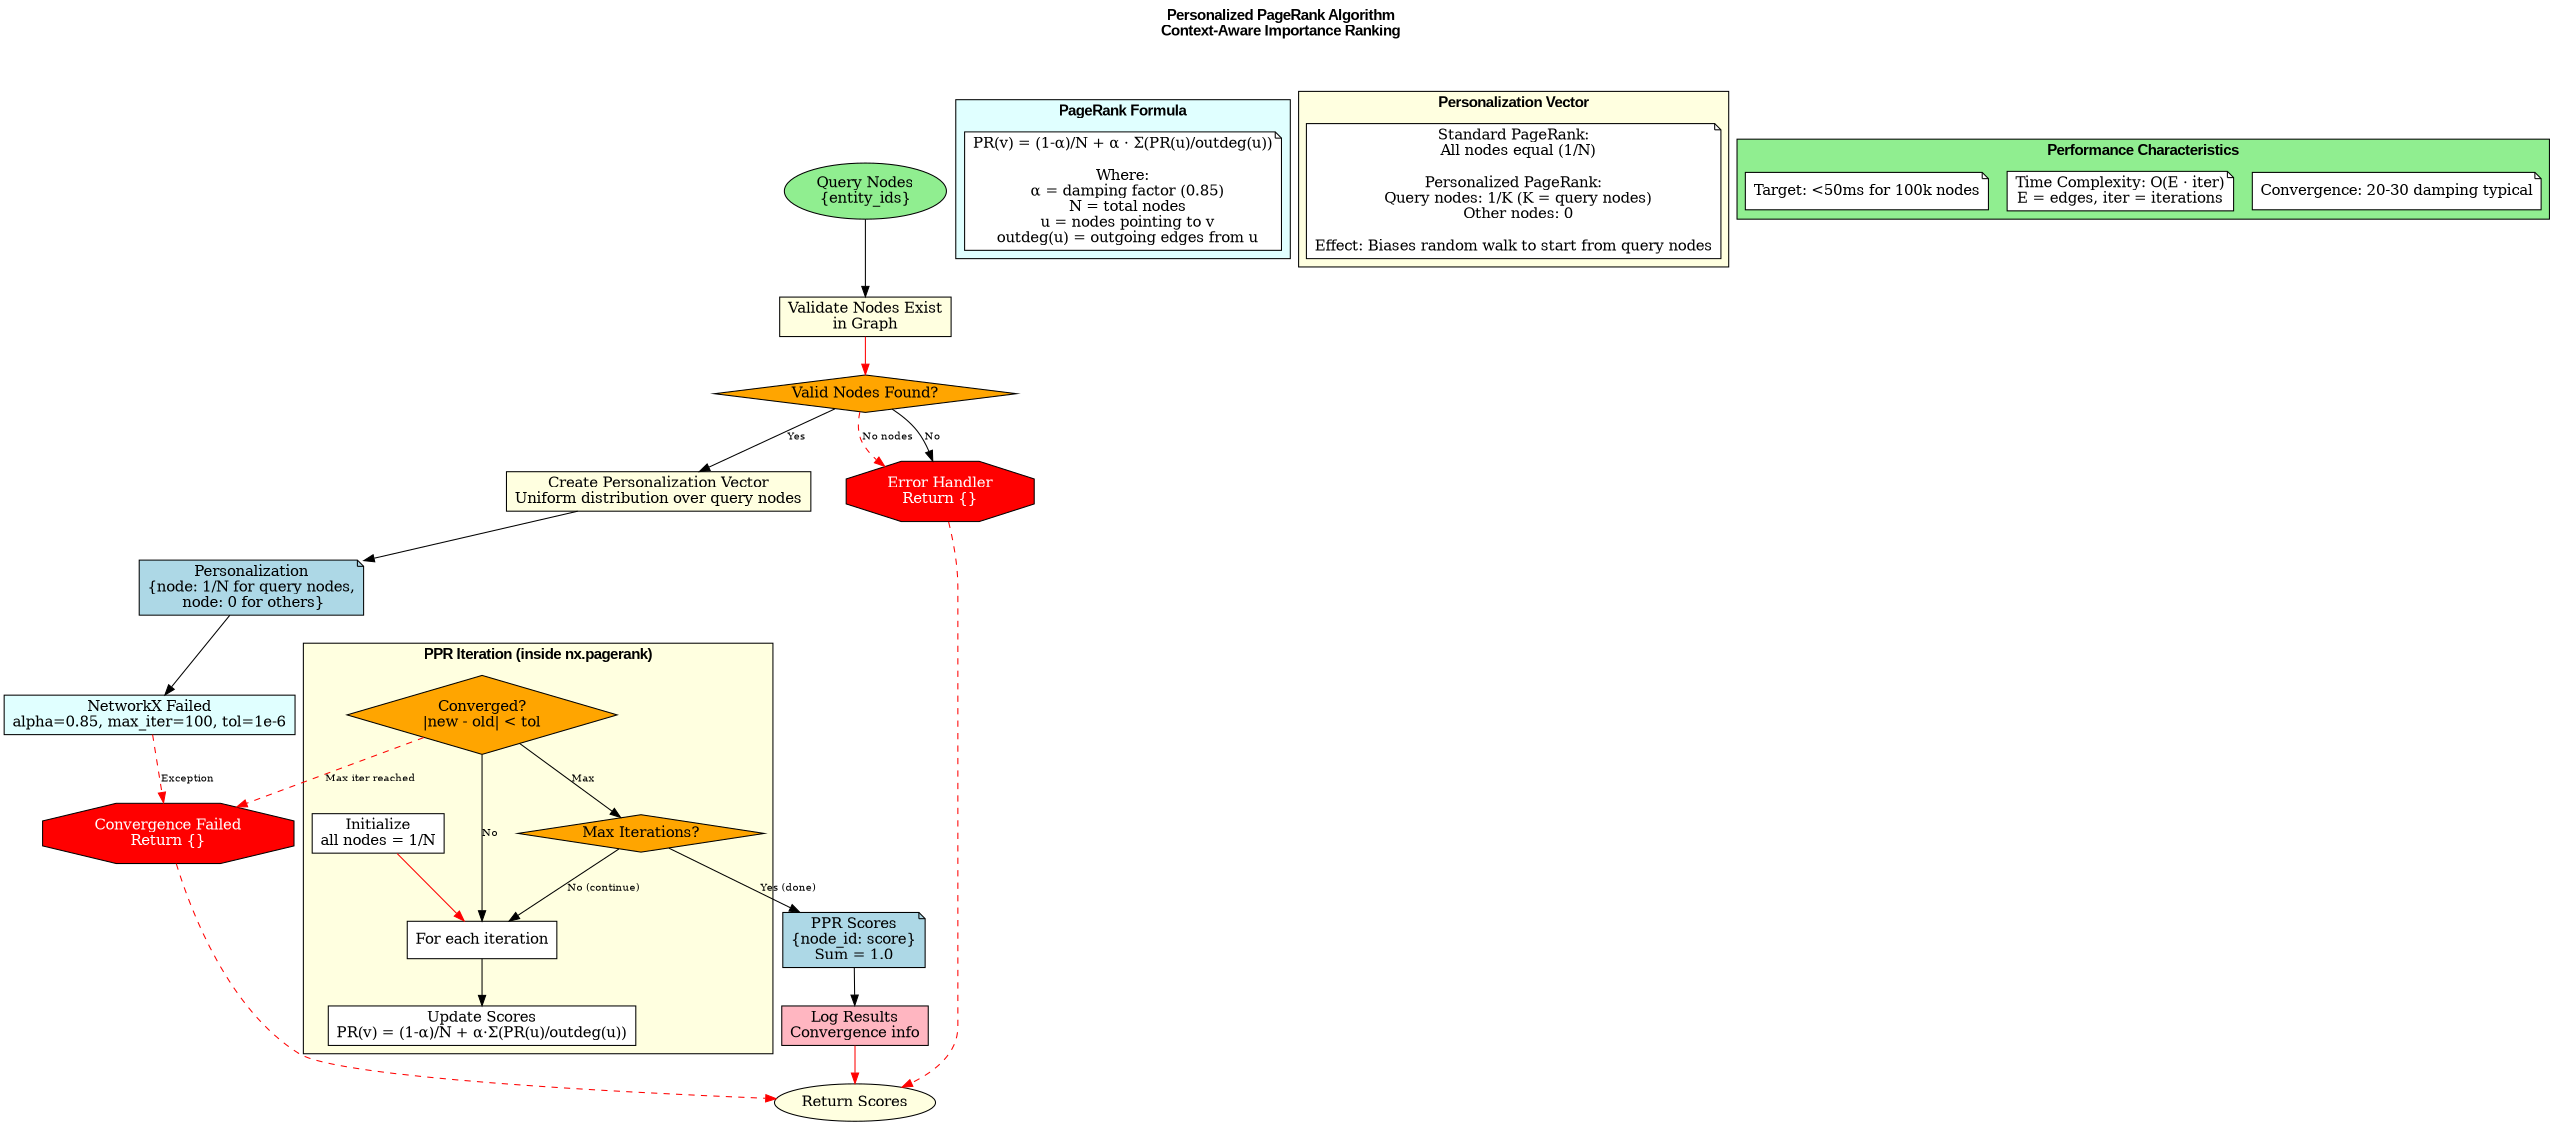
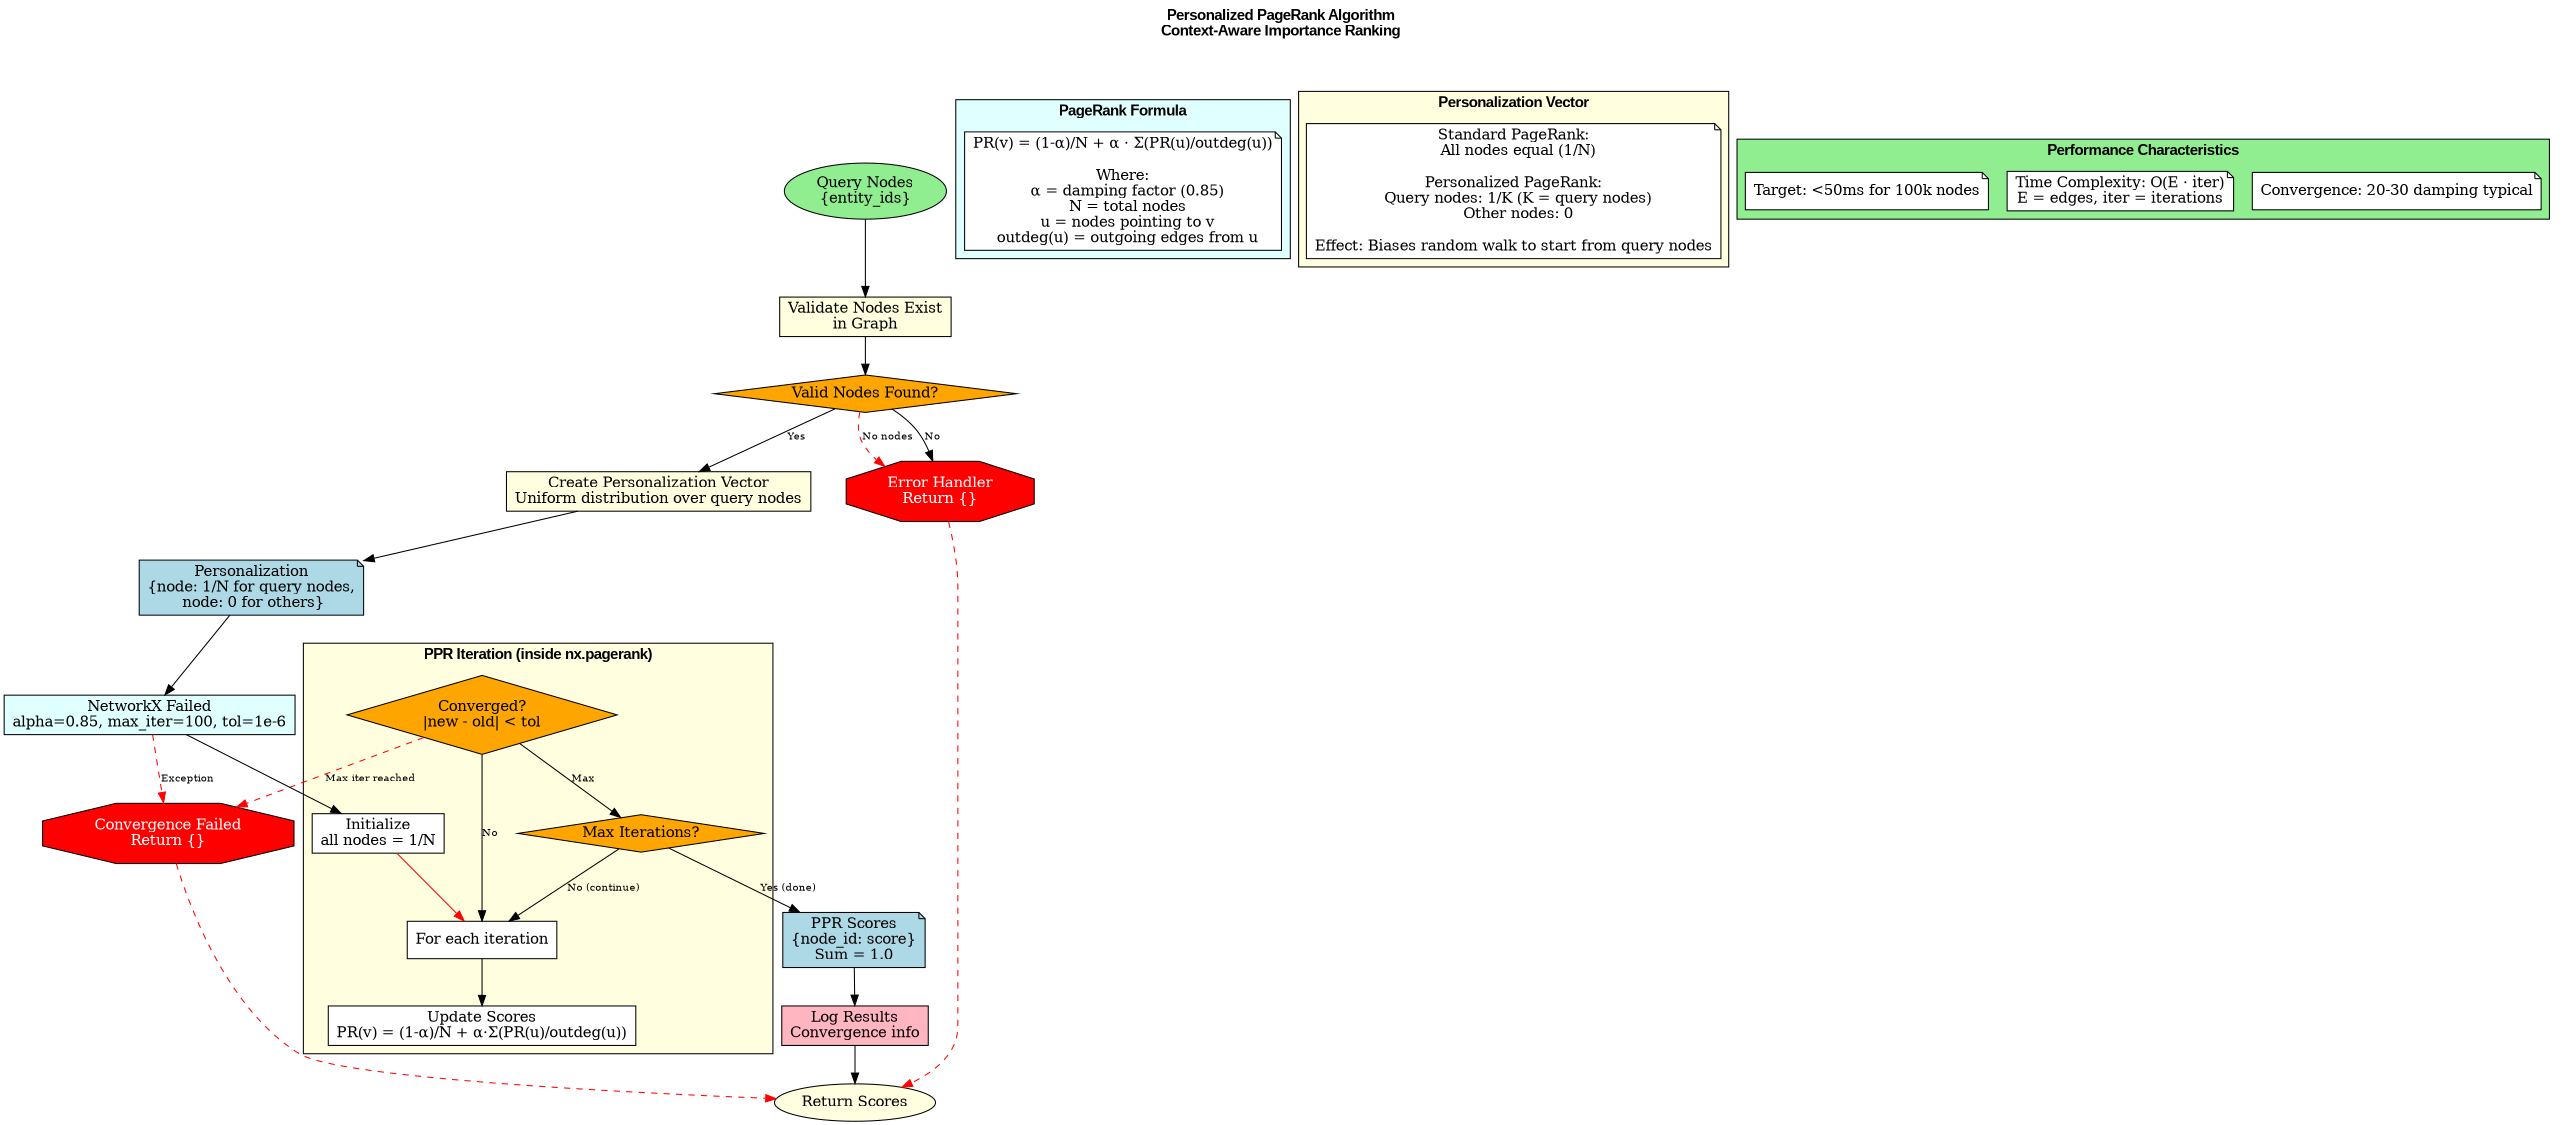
(865, 350) -> (865, 350)
none -> (259, 772)
(855, 1059) -> (855, 1059)
